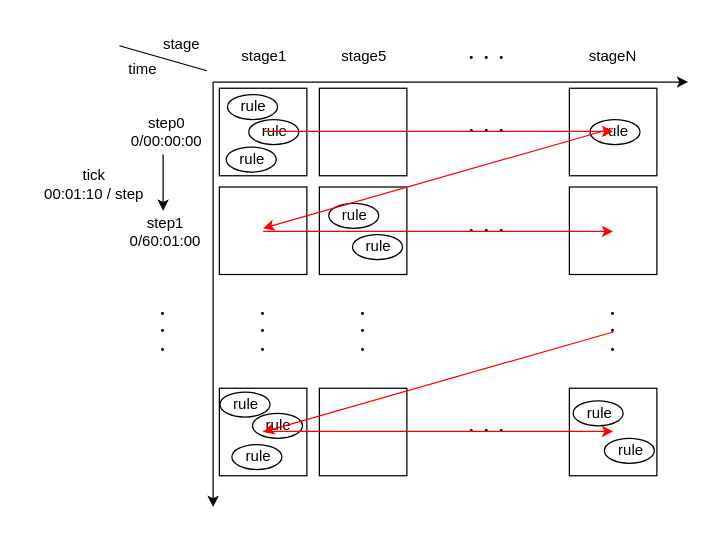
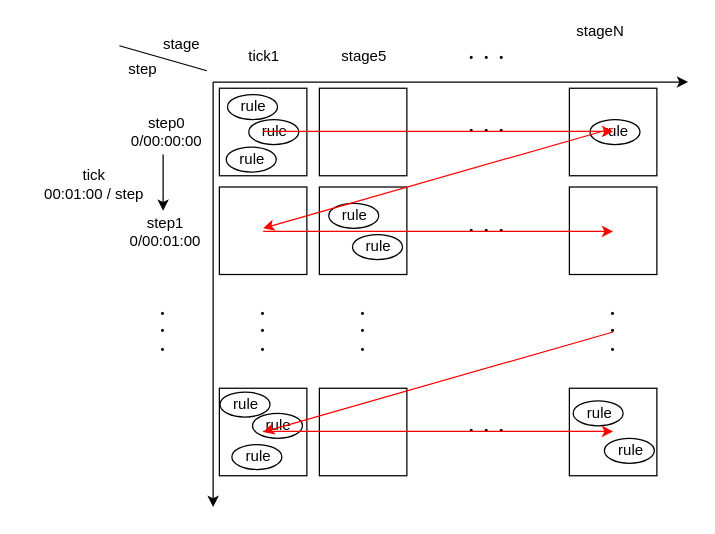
(264, 57) -> (264, 57)
(613, 57) -> (601, 32)
(143, 69) -> (143, 69)
(94, 184) -> (94, 184)
(166, 232) -> (166, 232)
